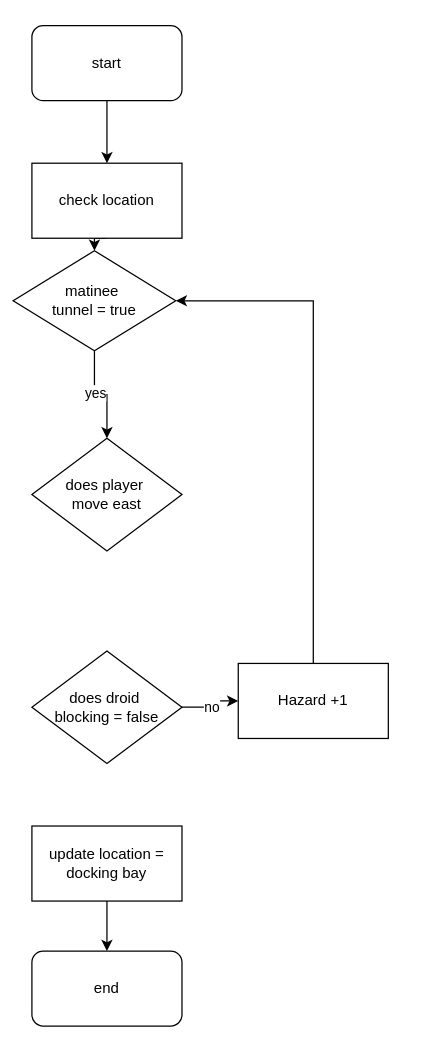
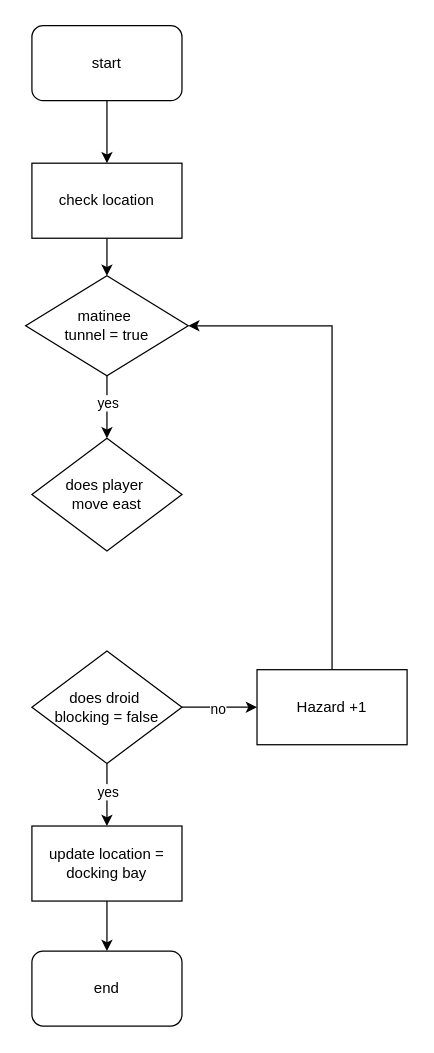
(94, 301) -> (107, 326)
(313, 701) -> (332, 707)
none -> (107, 790)
